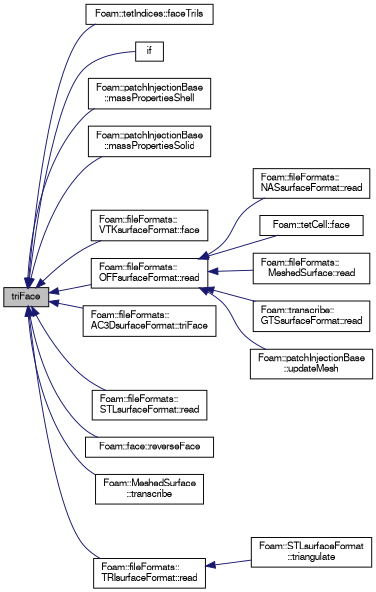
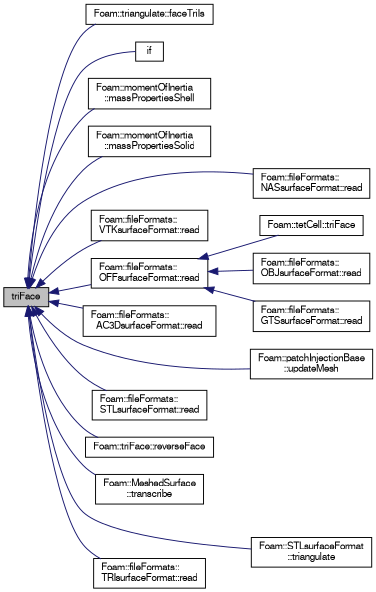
(150, 14) -> (150, 14)
(150, 94) -> (150, 94)
(150, 141) -> (150, 141)
(235, 225) -> (120, 185)
(150, 226) -> (150, 226)
(312, 226) -> (312, 226)
(312, 269) -> (312, 269)
(312, 316) -> (312, 316)
(150, 321) -> (150, 321)
(235, 323) -> (140, 361)
(150, 447) -> (150, 447)
(233, 562) -> (74, 499)
